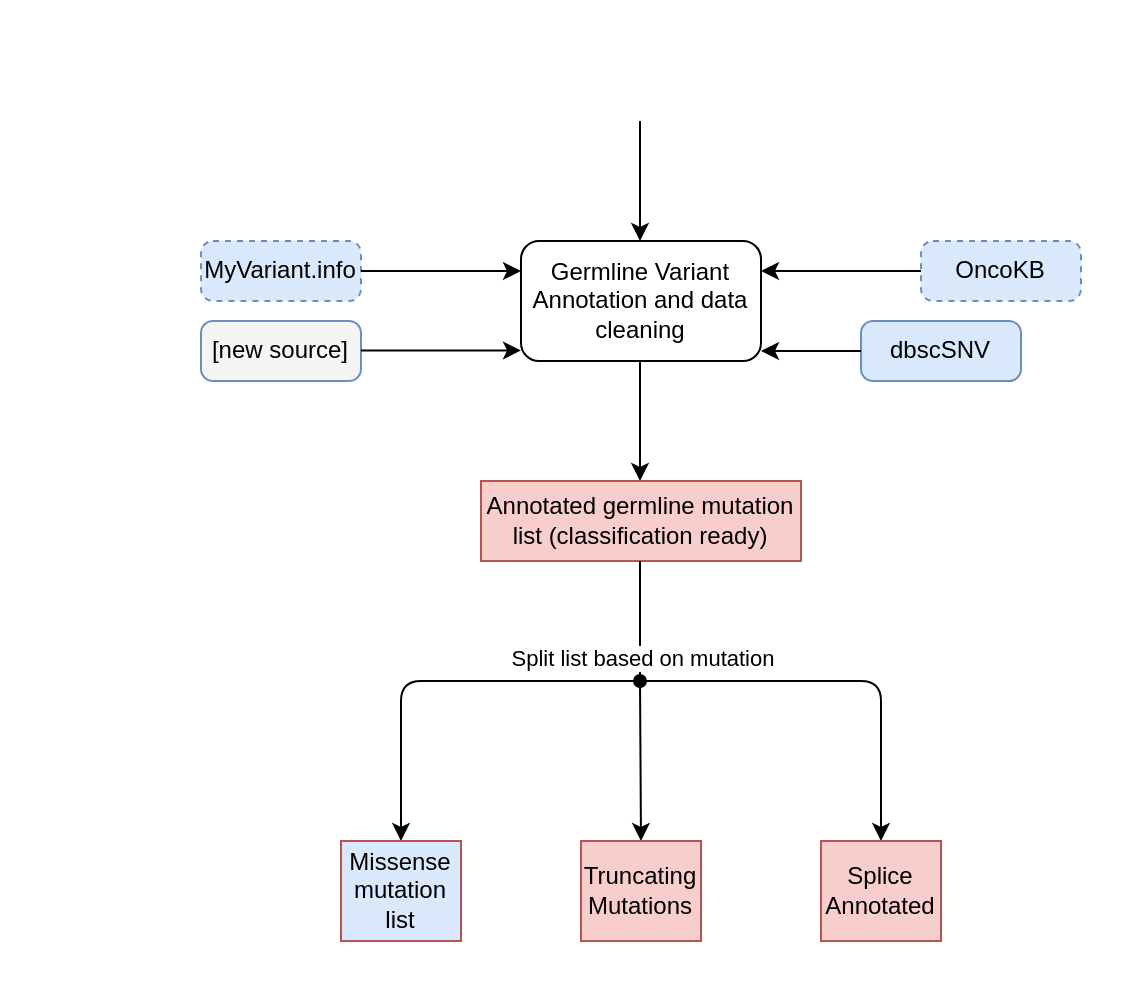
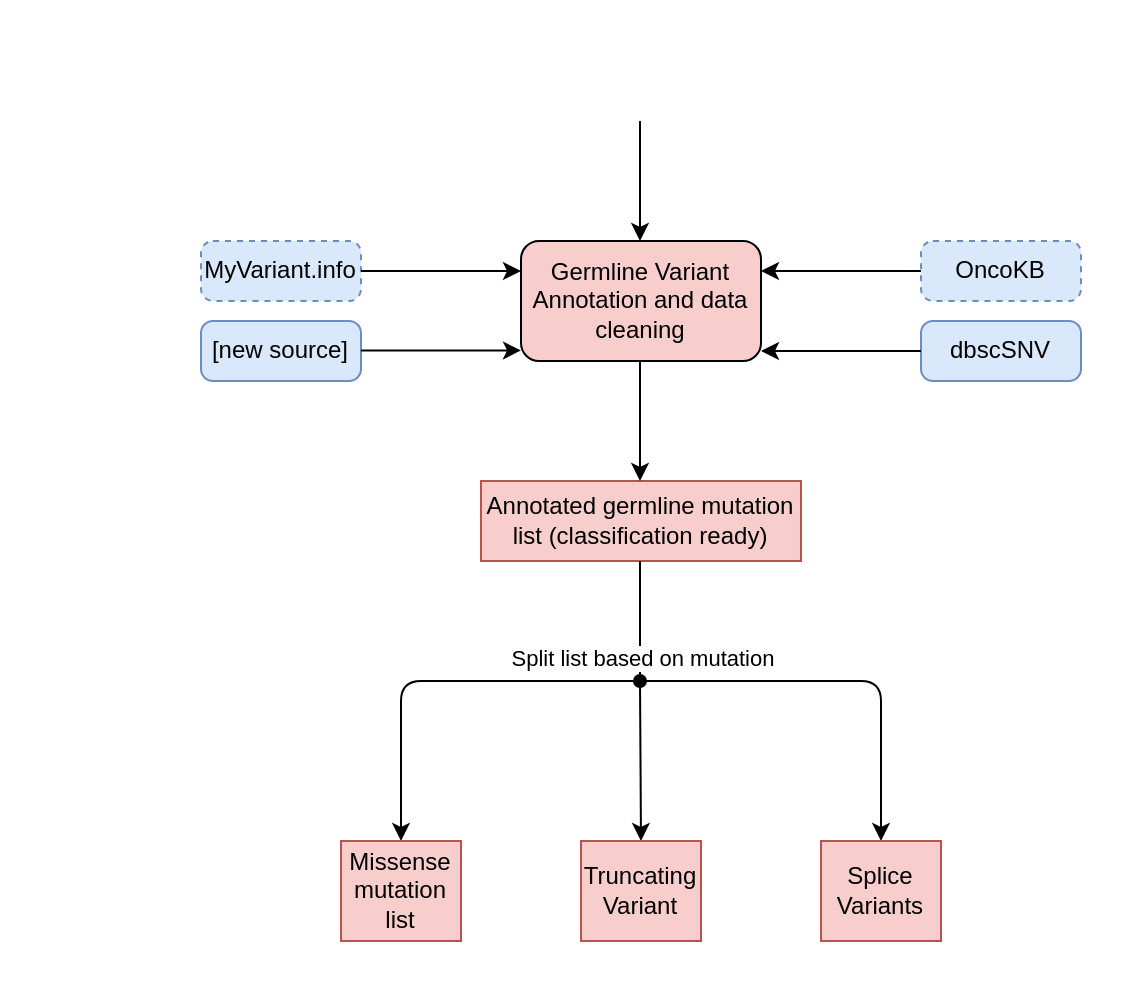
(641, 301) -> (641, 301)
(281, 351) -> (281, 351)
(941, 351) -> (1001, 351)
(401, 891) -> (401, 891)
(641, 891) -> (641, 891)
(881, 891) -> (881, 891)
